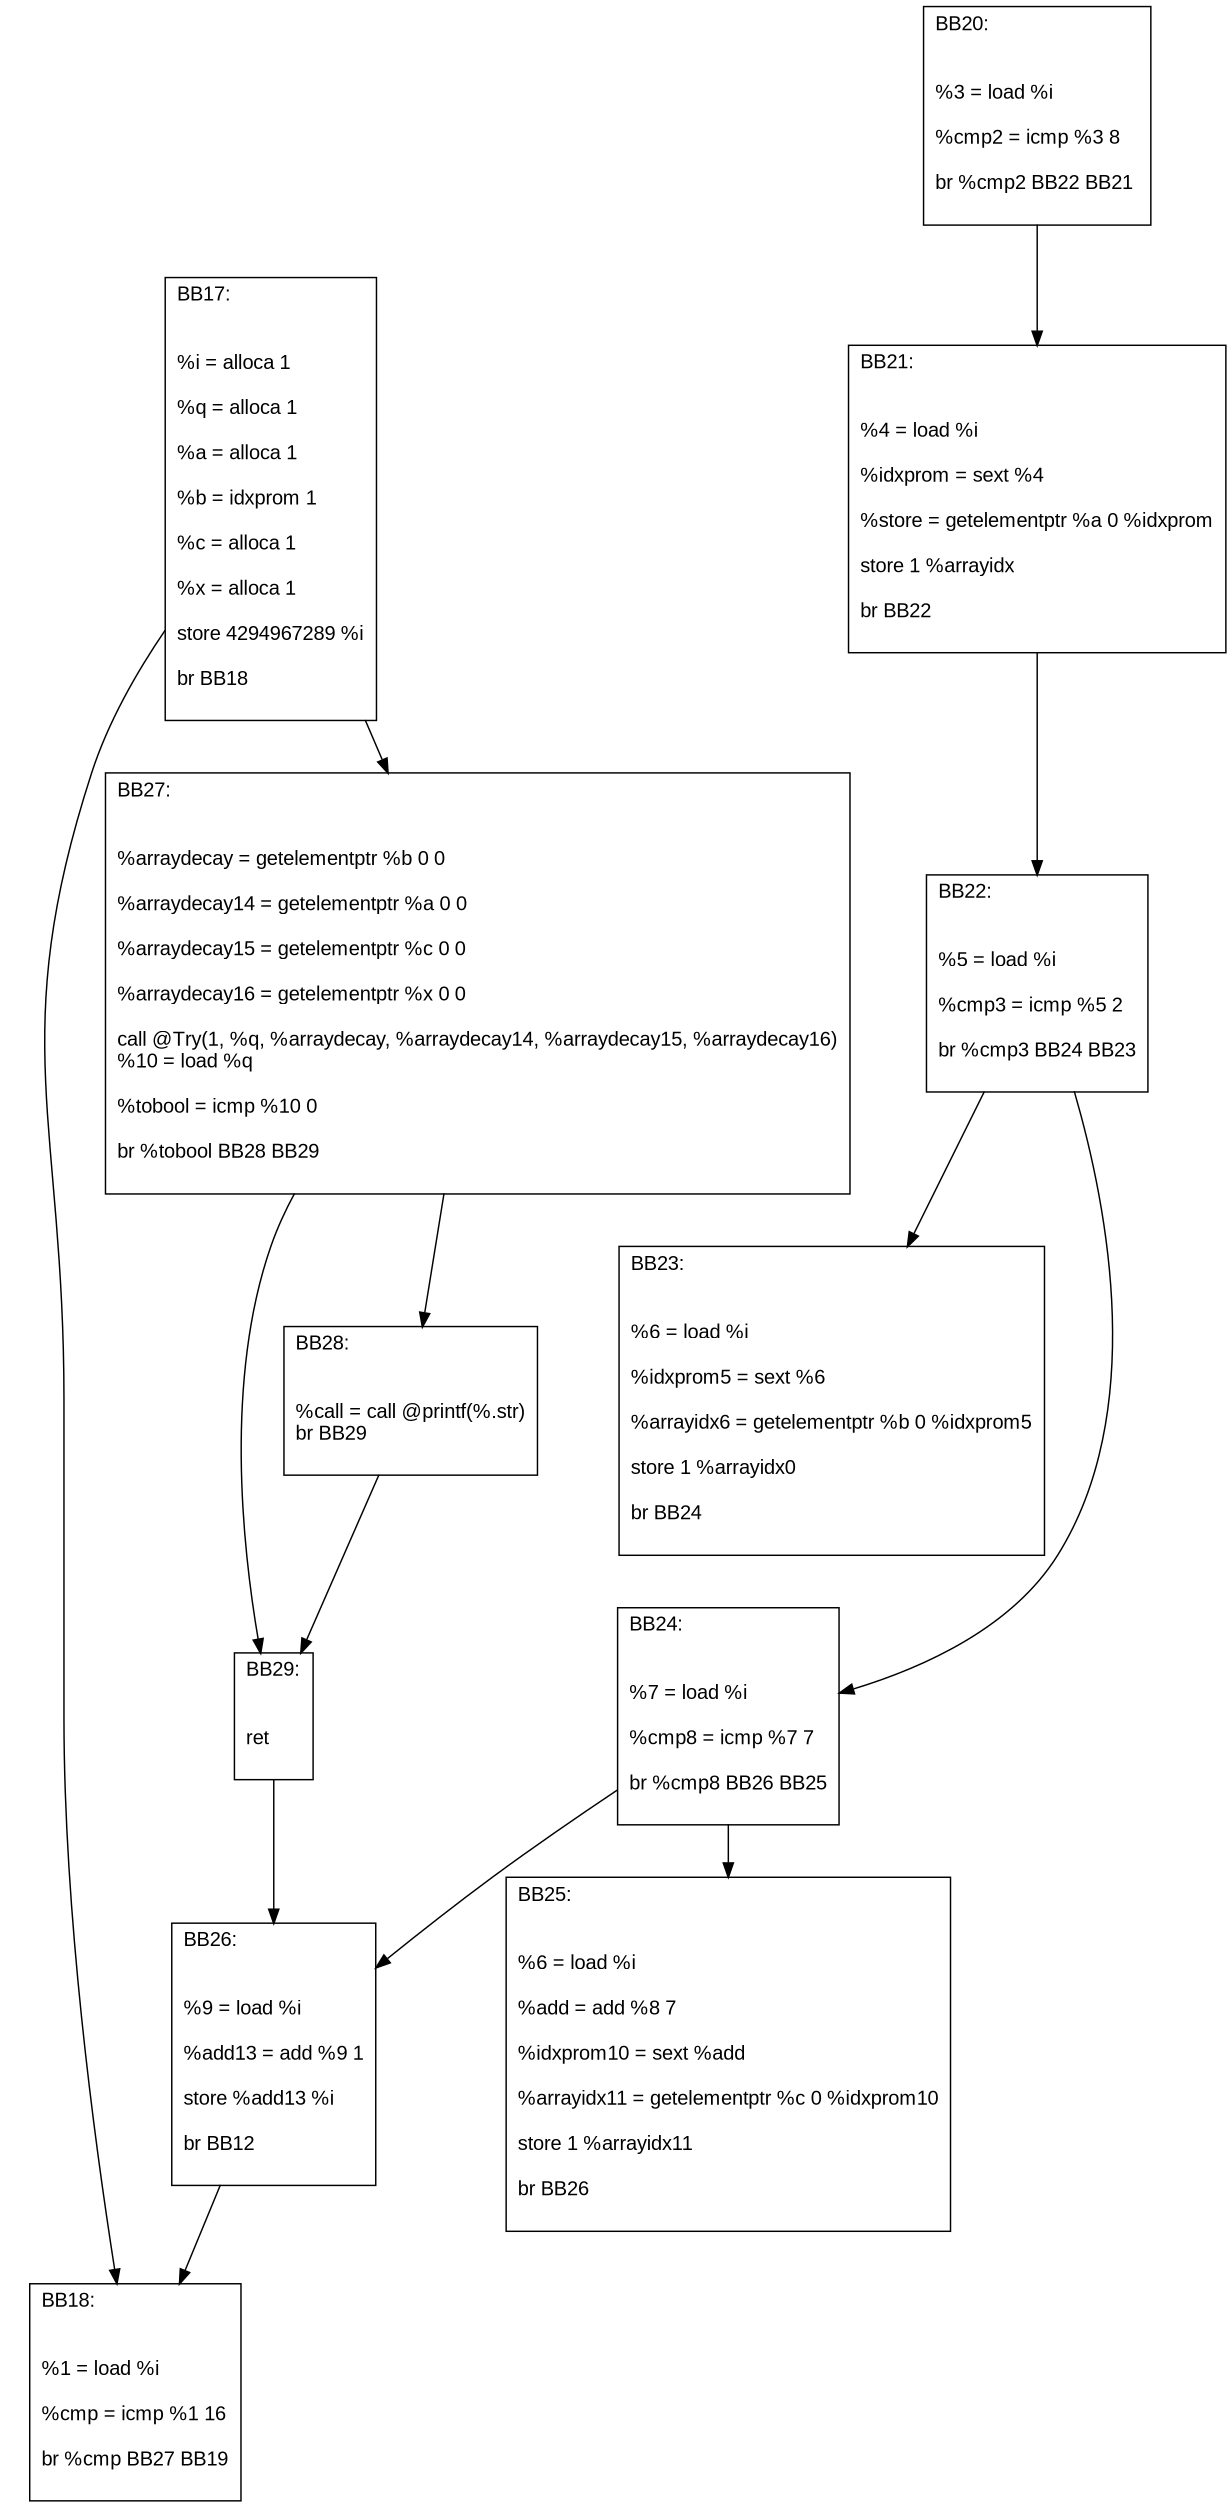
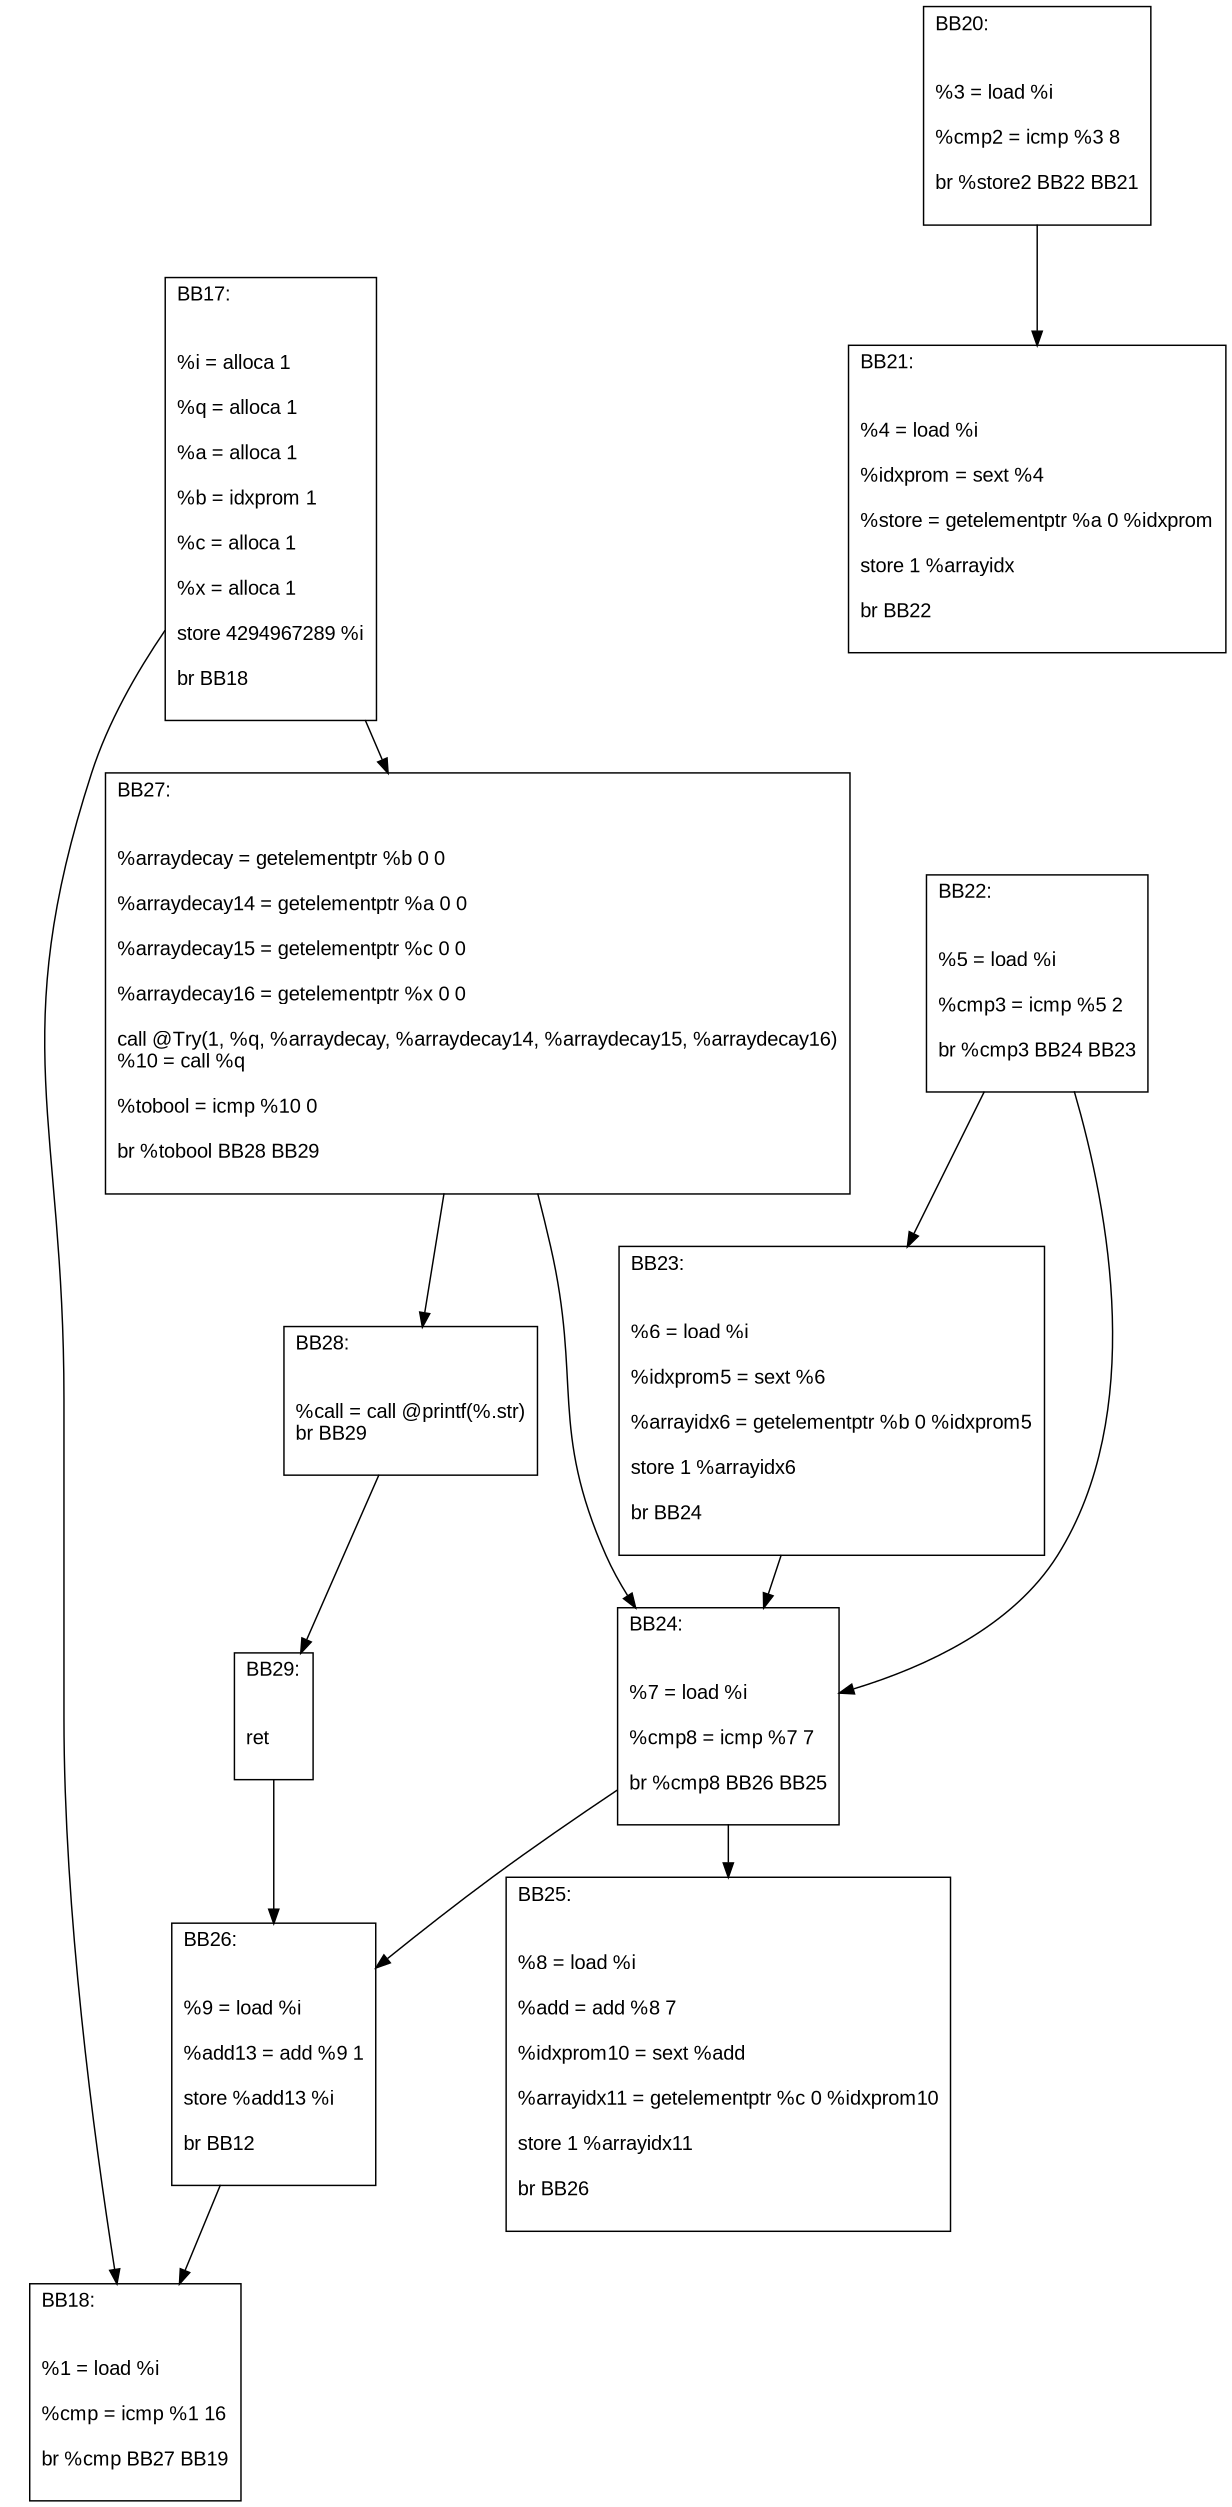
(1034, 183) -> (1037, 183)
(1037, 756) -> none
(186, 1061) -> (181, 1061)
(242, 1413) -> (568, 1399)
(714, 1468) -> (714, 1468)
none -> (775, 1575)
(578, 1963) -> (578, 1963)
